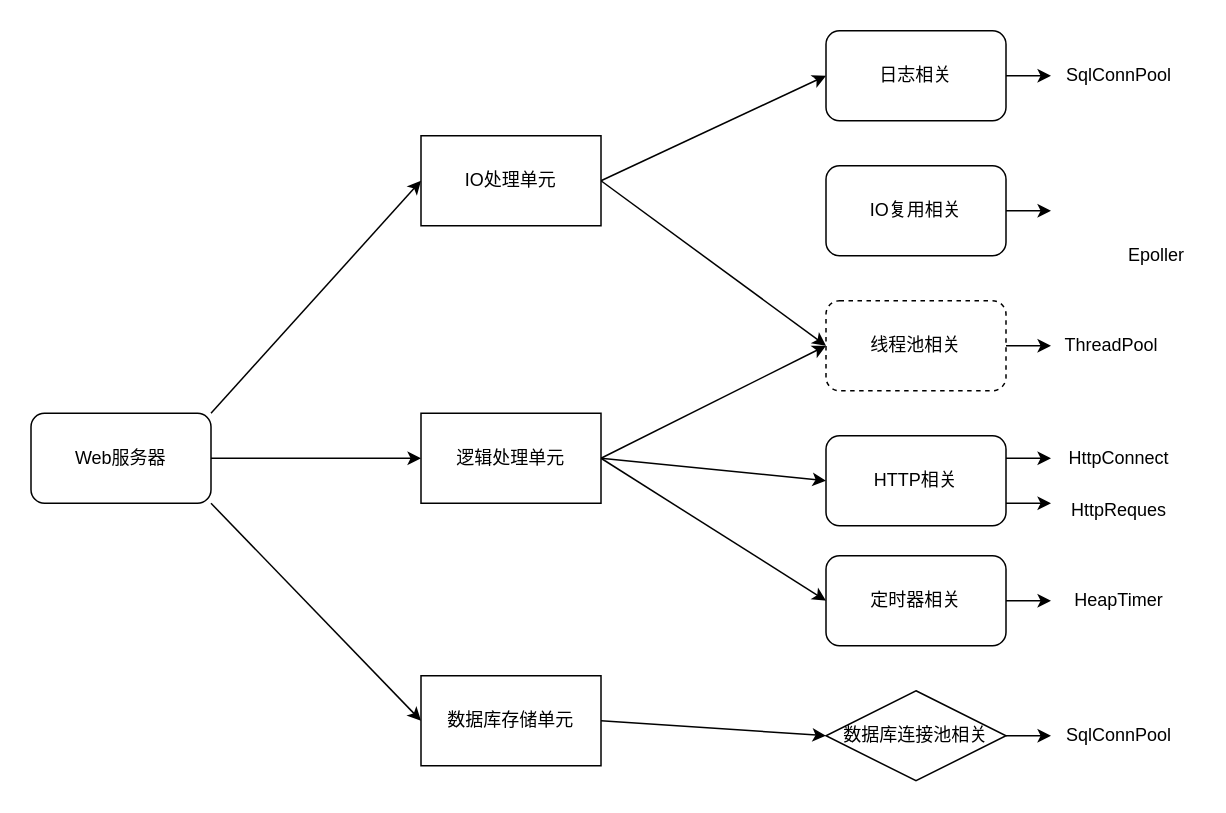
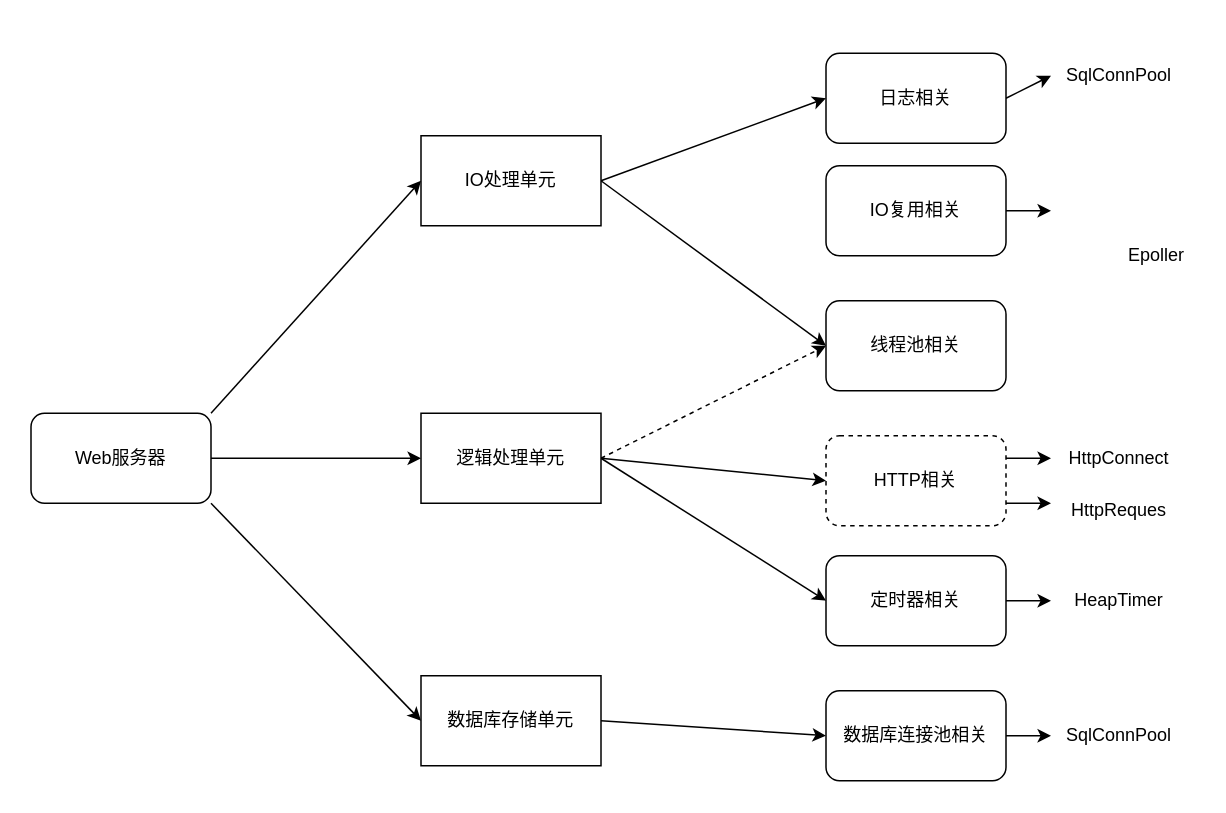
(916, 76) -> (916, 98)
(916, 346) -> (916, 346)
(1023, 346) -> none
(1111, 346) -> none
(709, 404) -> (709, 404)
(916, 481) -> (916, 481)
(916, 736) -> (916, 736)
